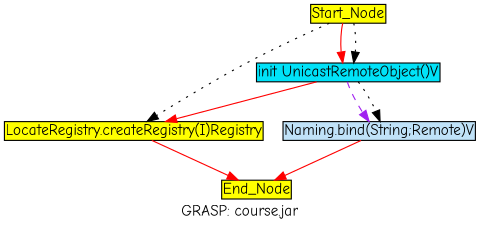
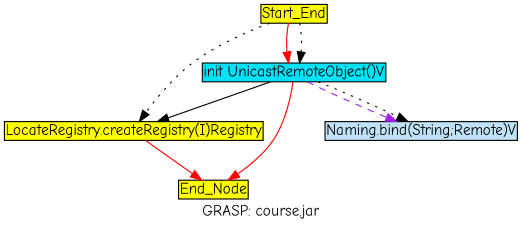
(348, 14) -> (294, 14)
(247, 100) -> (219, 100)
(323, 158) -> (277, 135)
